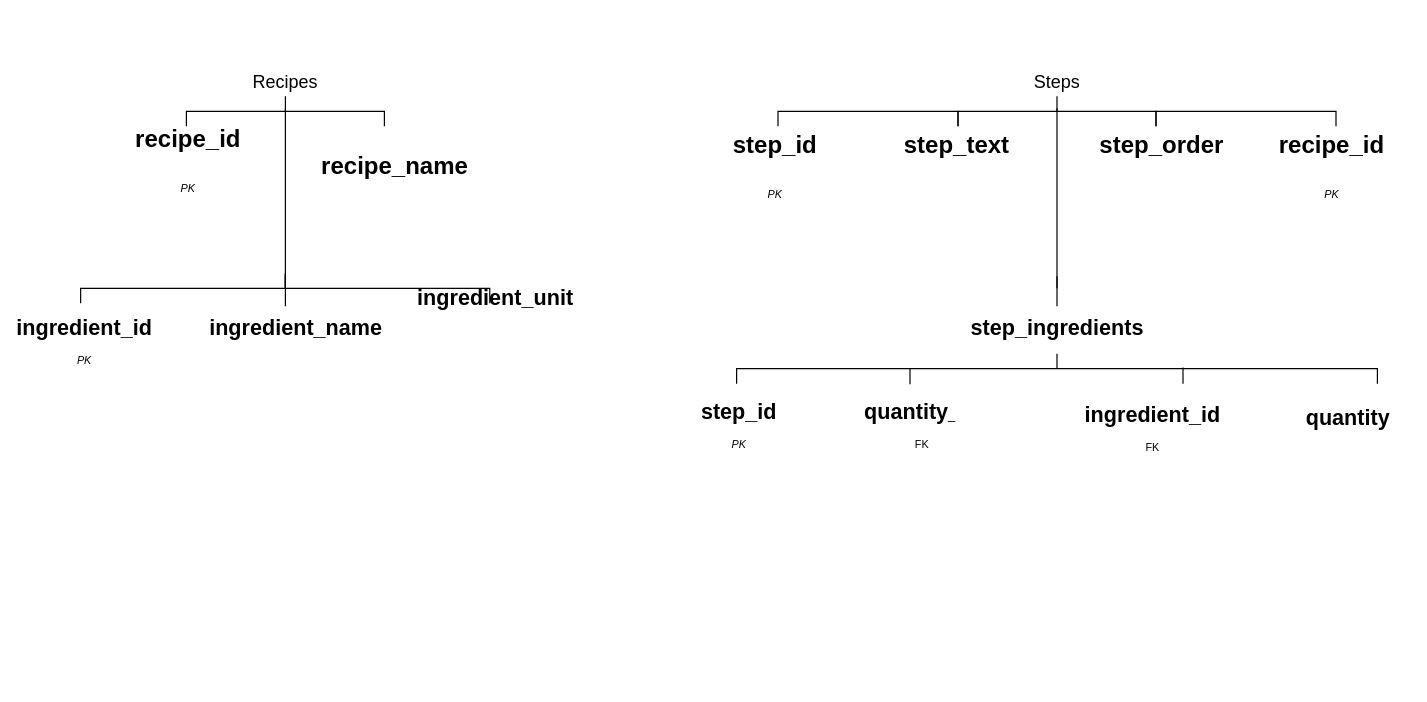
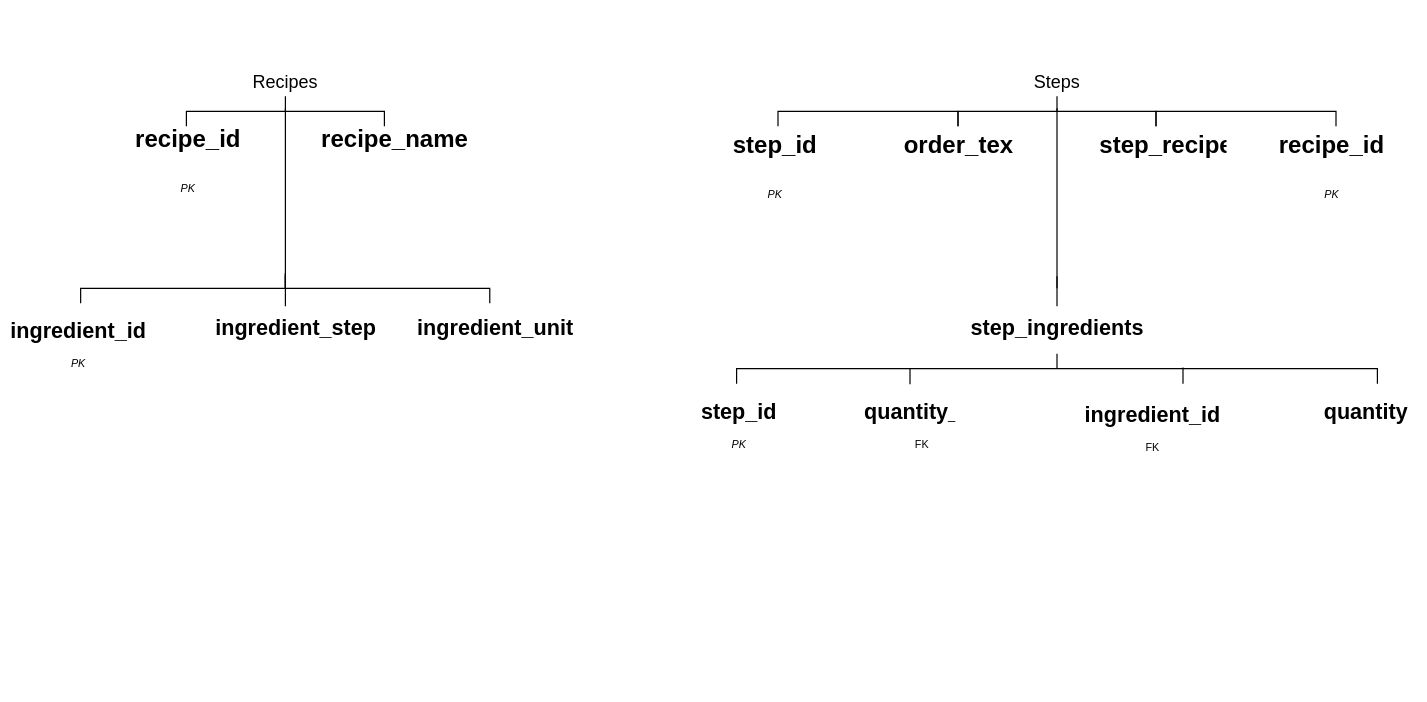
(934, 122) -> (938, 122)
(1133, 122) -> (1135, 122)
(396, 165) -> (396, 138)
(296, 307) -> (296, 307)
(495, 312) -> (495, 342)
(84, 342) -> (78, 345)
(1348, 432) -> (1366, 426)
